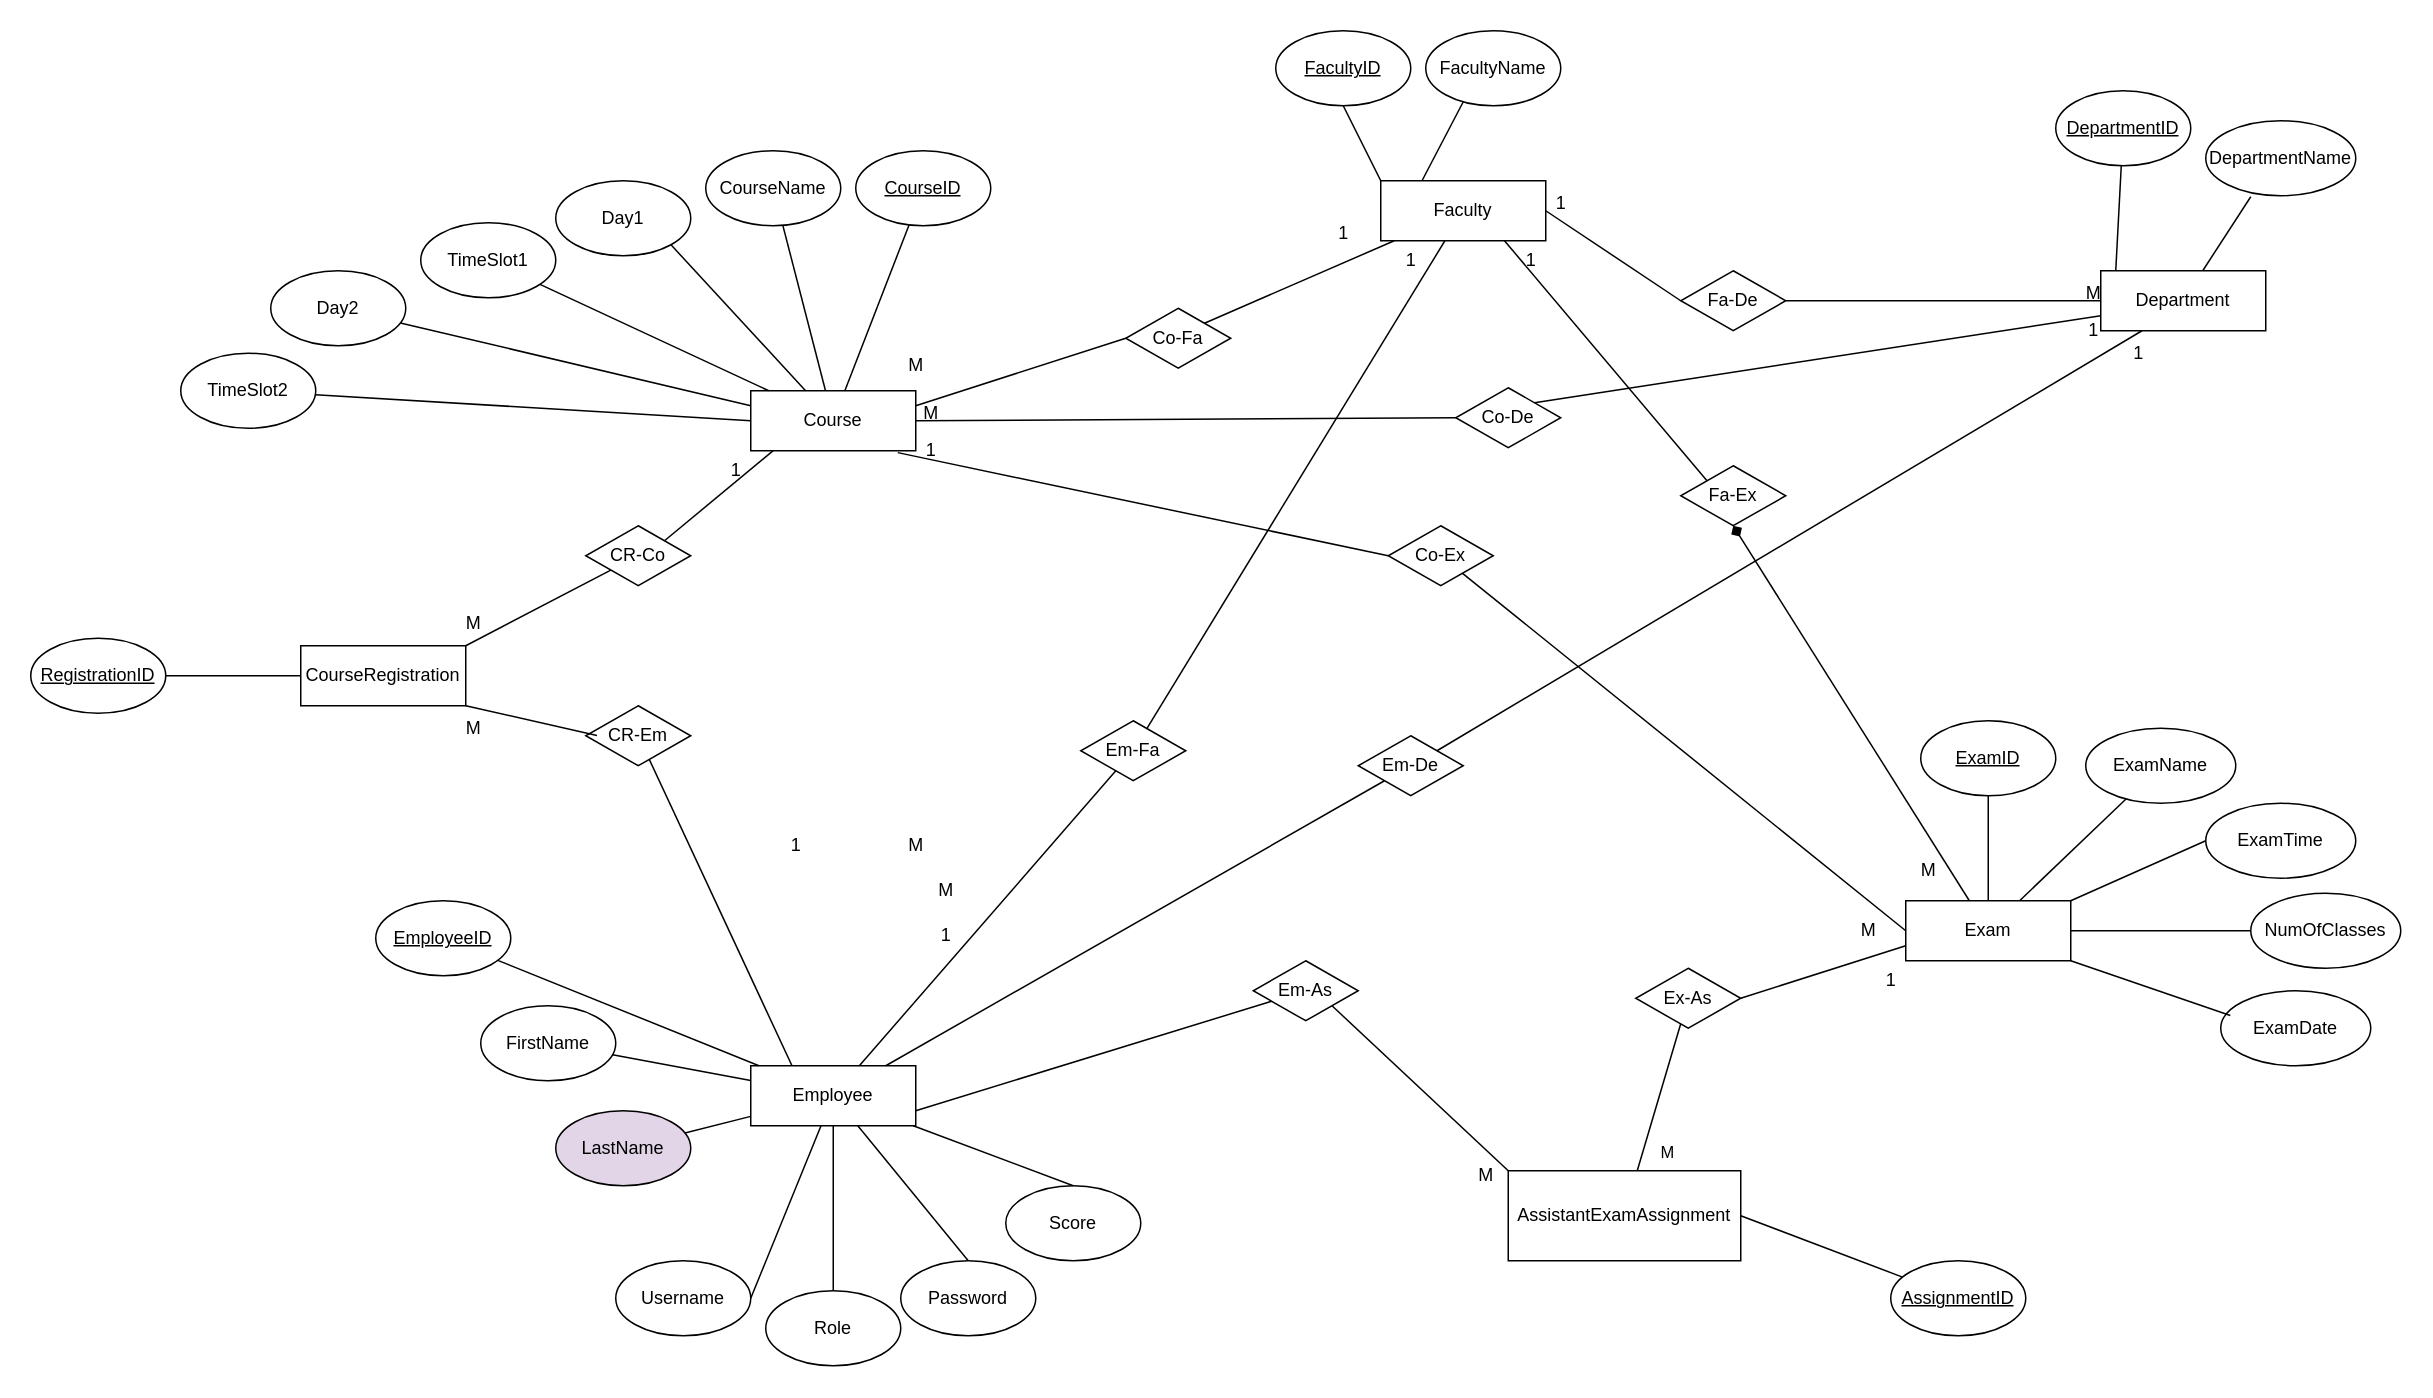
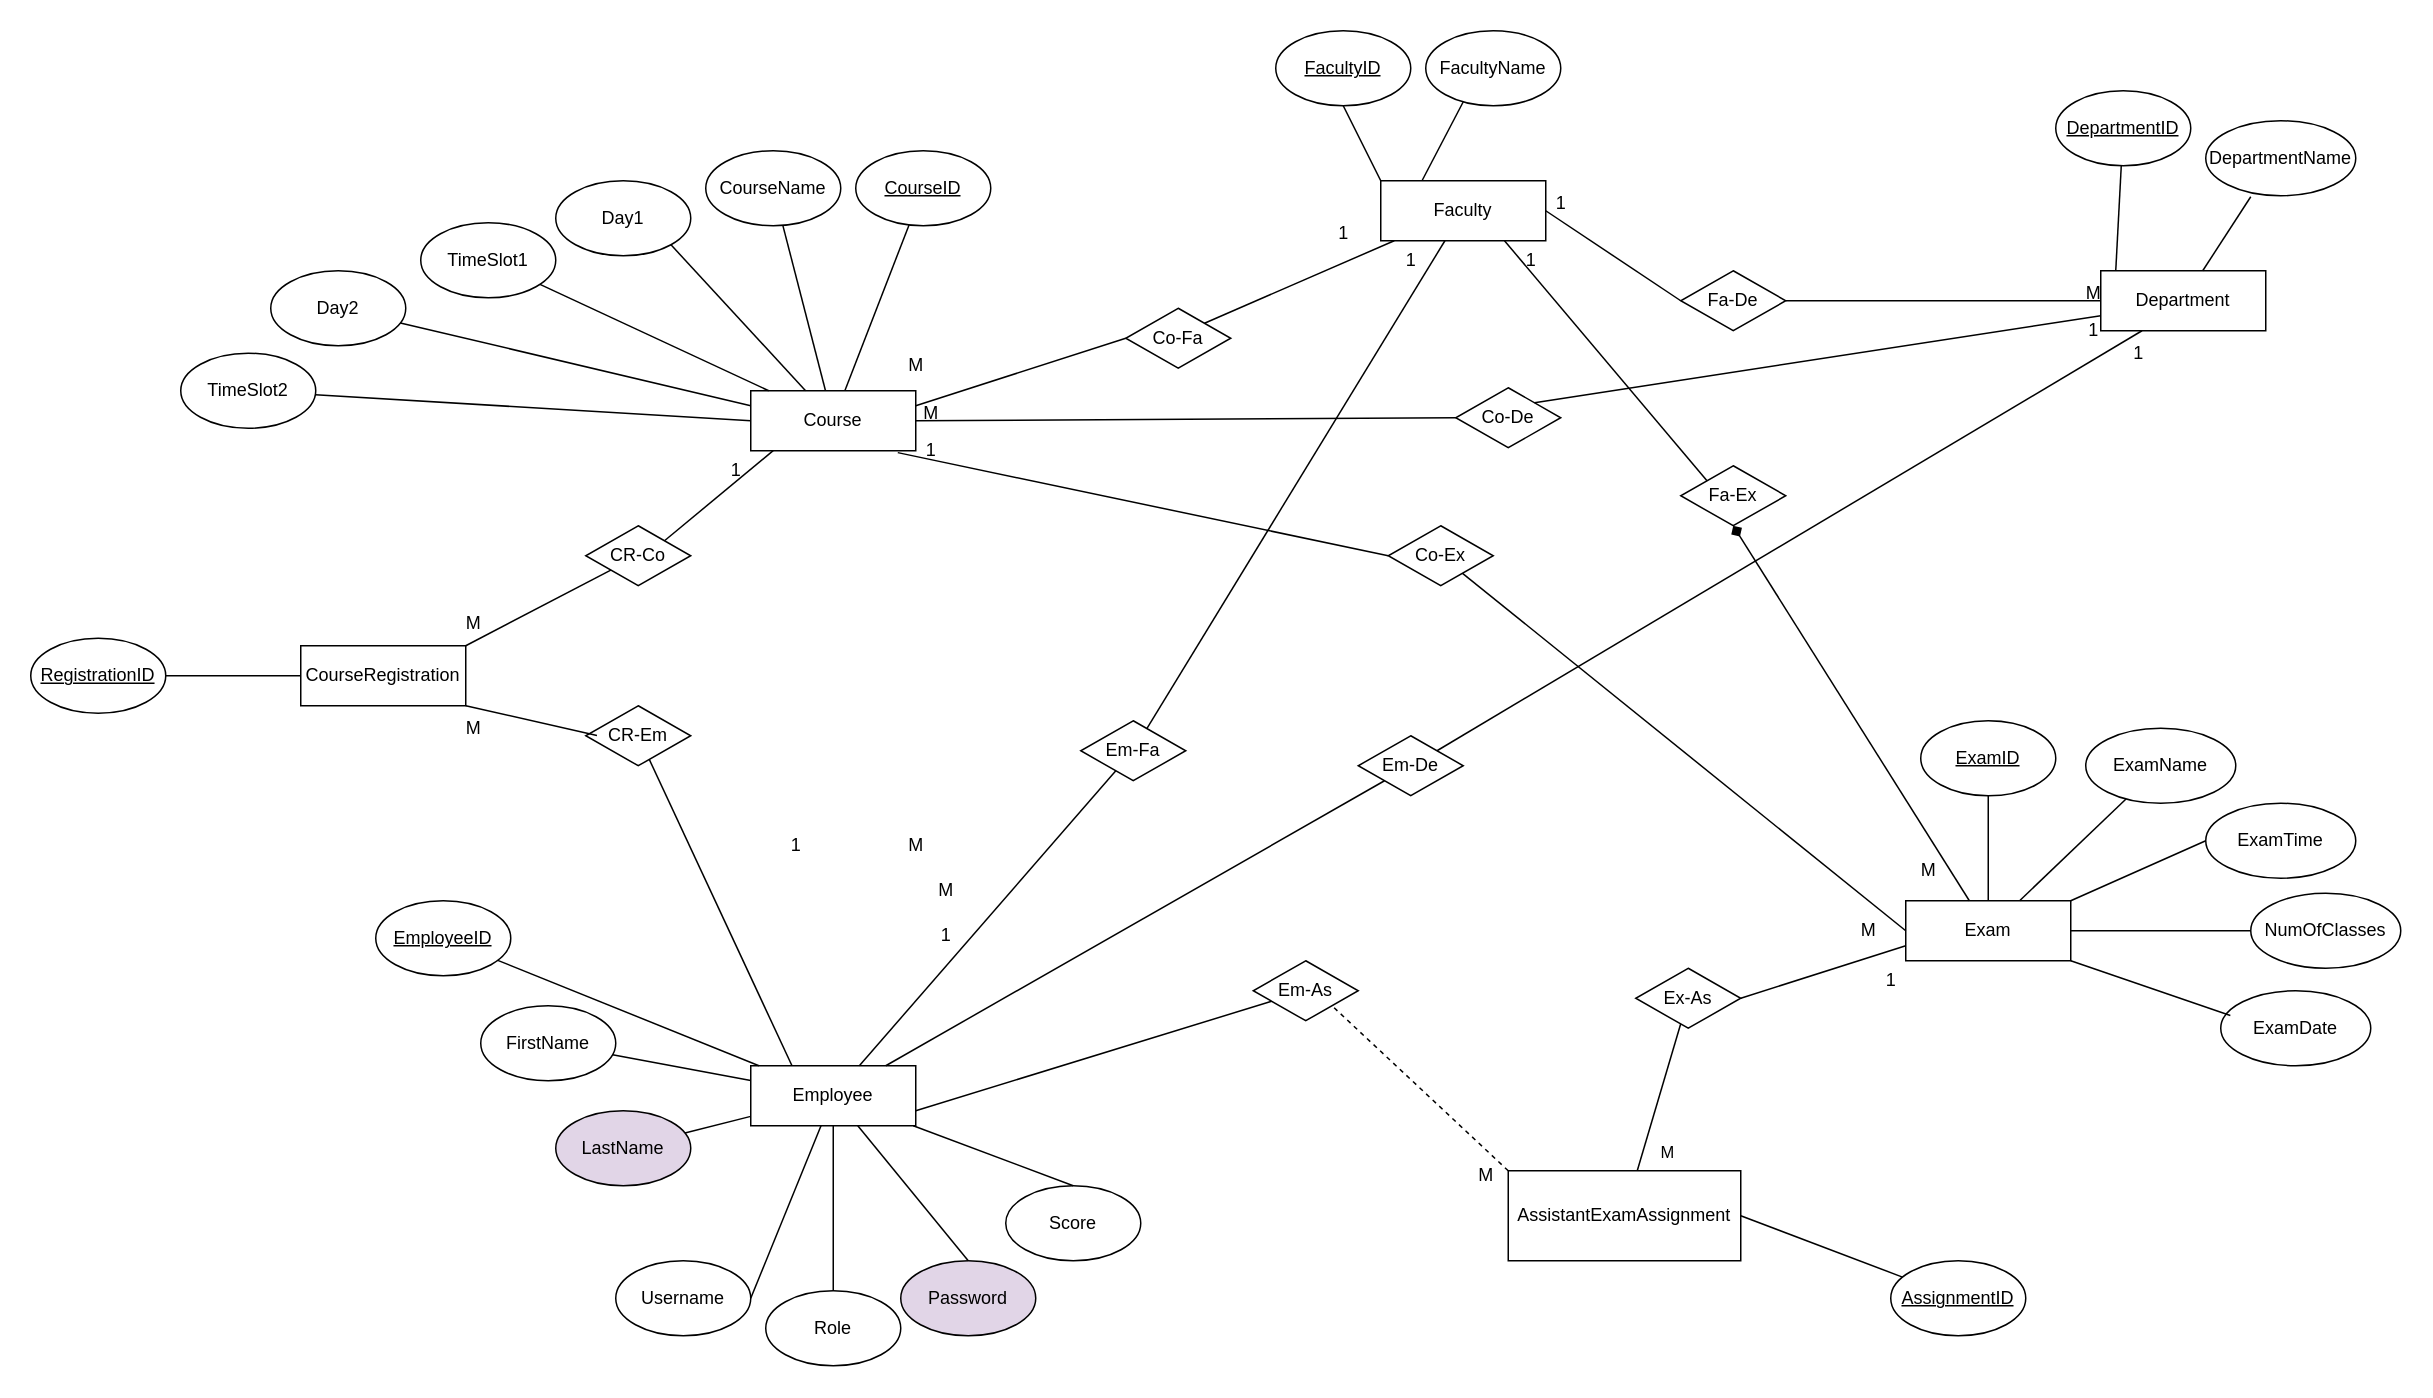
(1419, 1087) -> (1419, 1087)
(968, 1298) -> (968, 1298)
